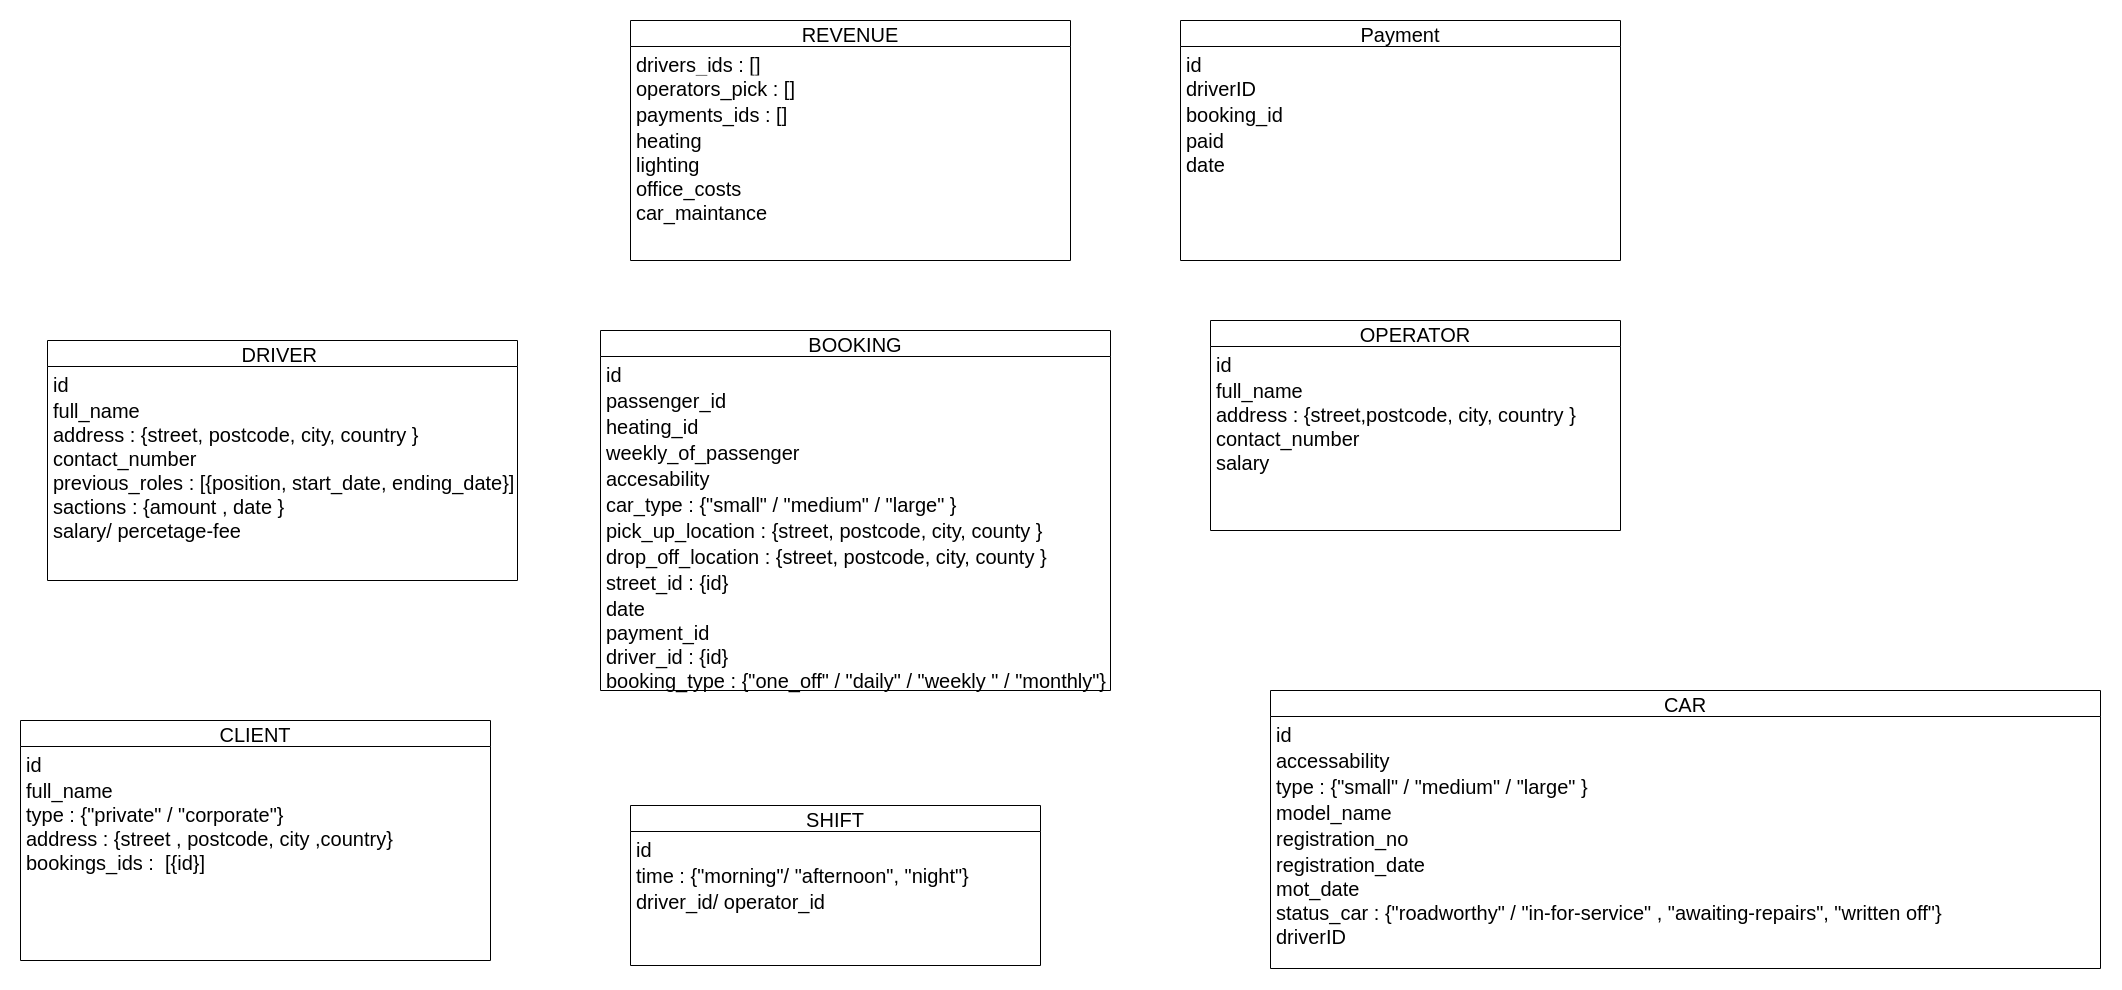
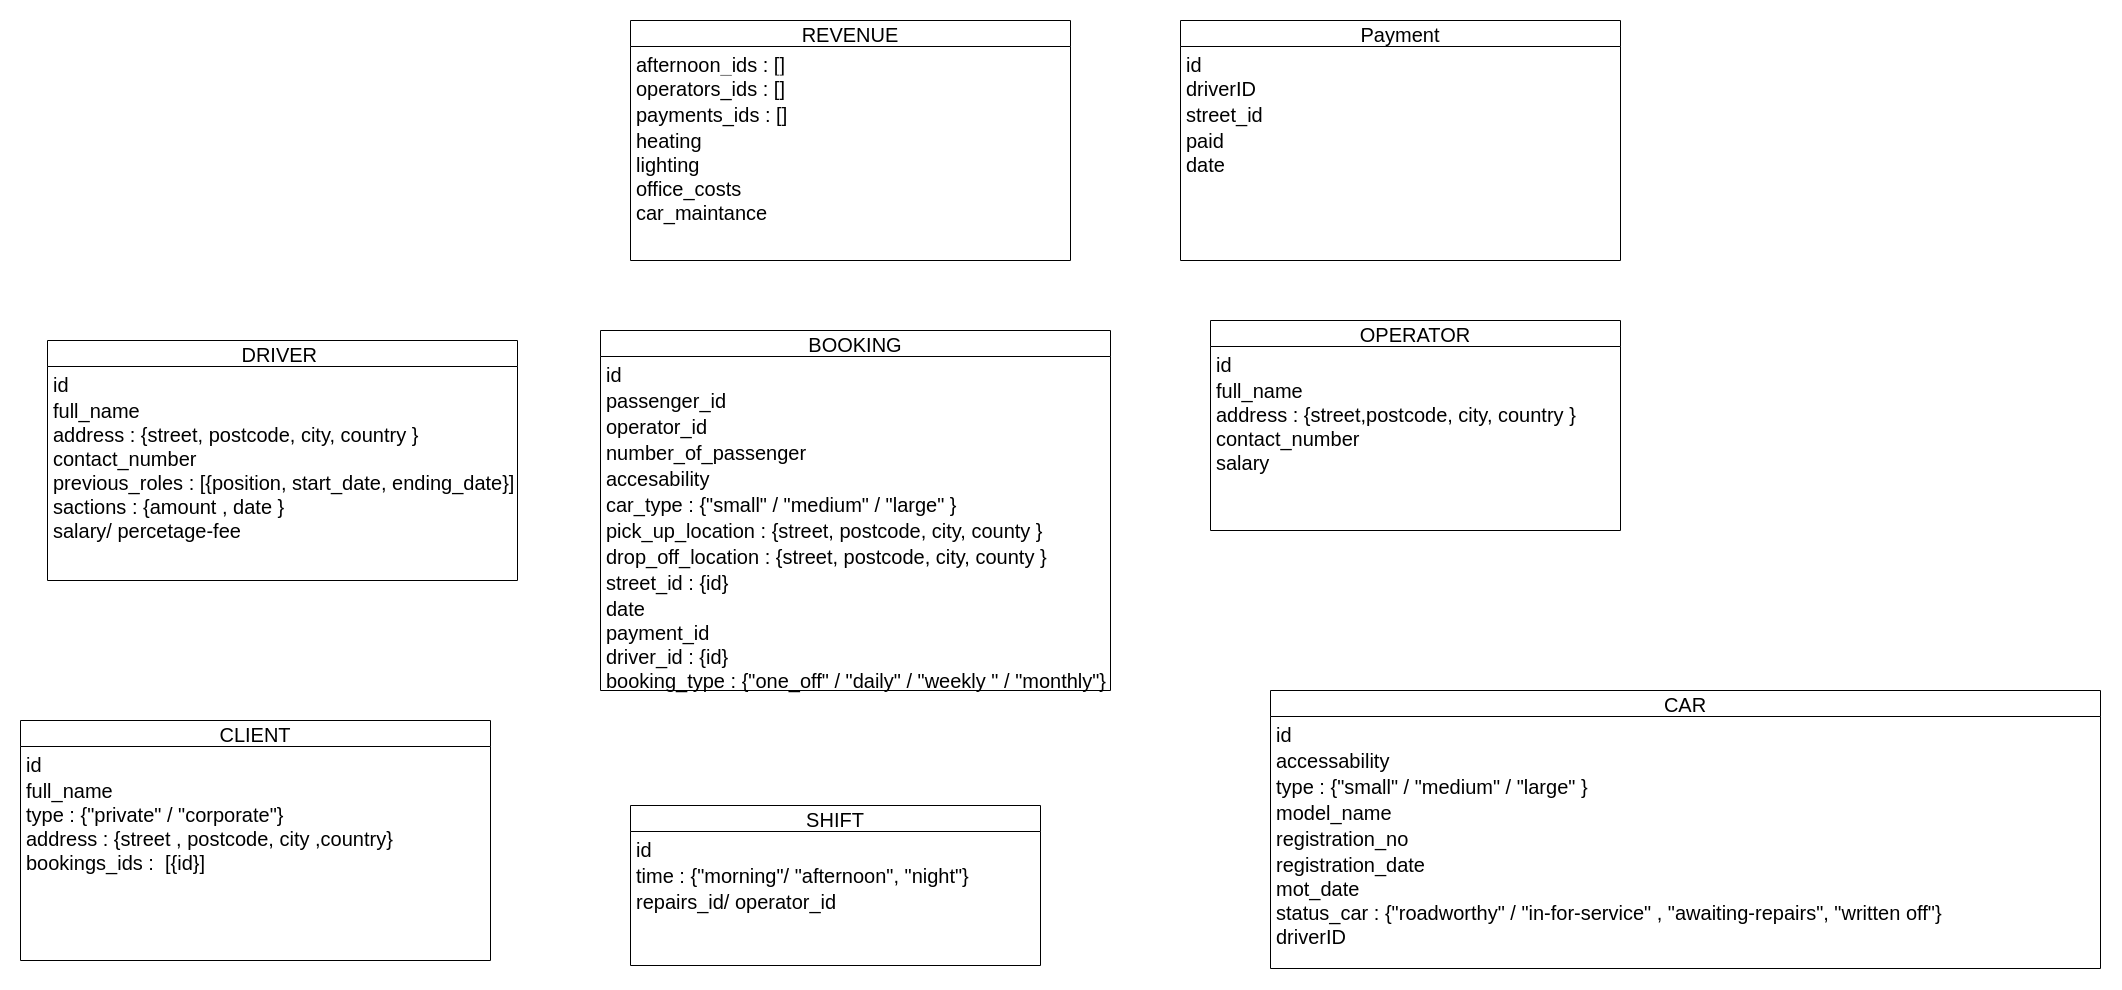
(713, 65) -> (726, 65)
(732, 89) -> (726, 89)
(1237, 115) -> (1234, 115)
(657, 427) -> (665, 427)
(710, 453) -> (712, 453)
(749, 902) -> (754, 902)
